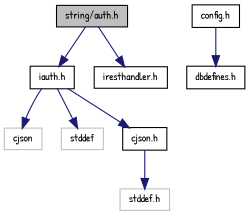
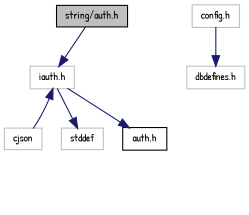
(216, 16) -> (216, 16)
(52, 78) -> (52, 78)
(131, 78) -> none
(216, 78) -> (216, 78)
(33, 103) -> (42, 114)
(145, 139) -> (145, 139)
(145, 200) -> none
